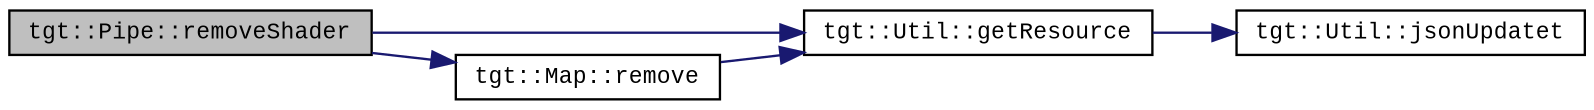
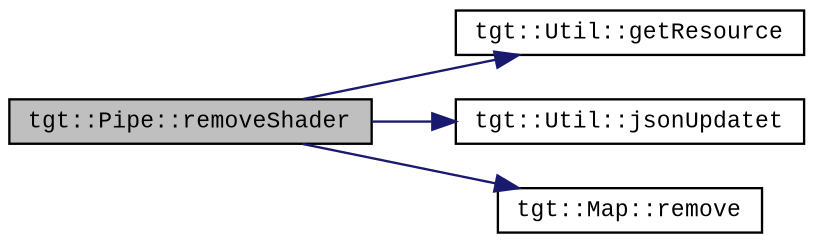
(1182, 33) -> (402, 122)
(750, 59) -> none
